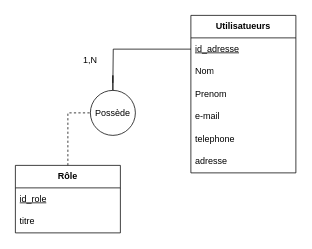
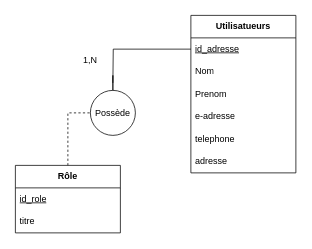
(208, 117) -> (218, 117)
